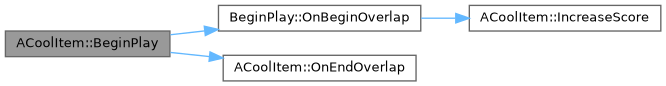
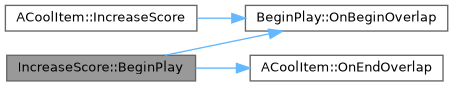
(438, 18) -> (214, 18)
(88, 44) -> (101, 68)
